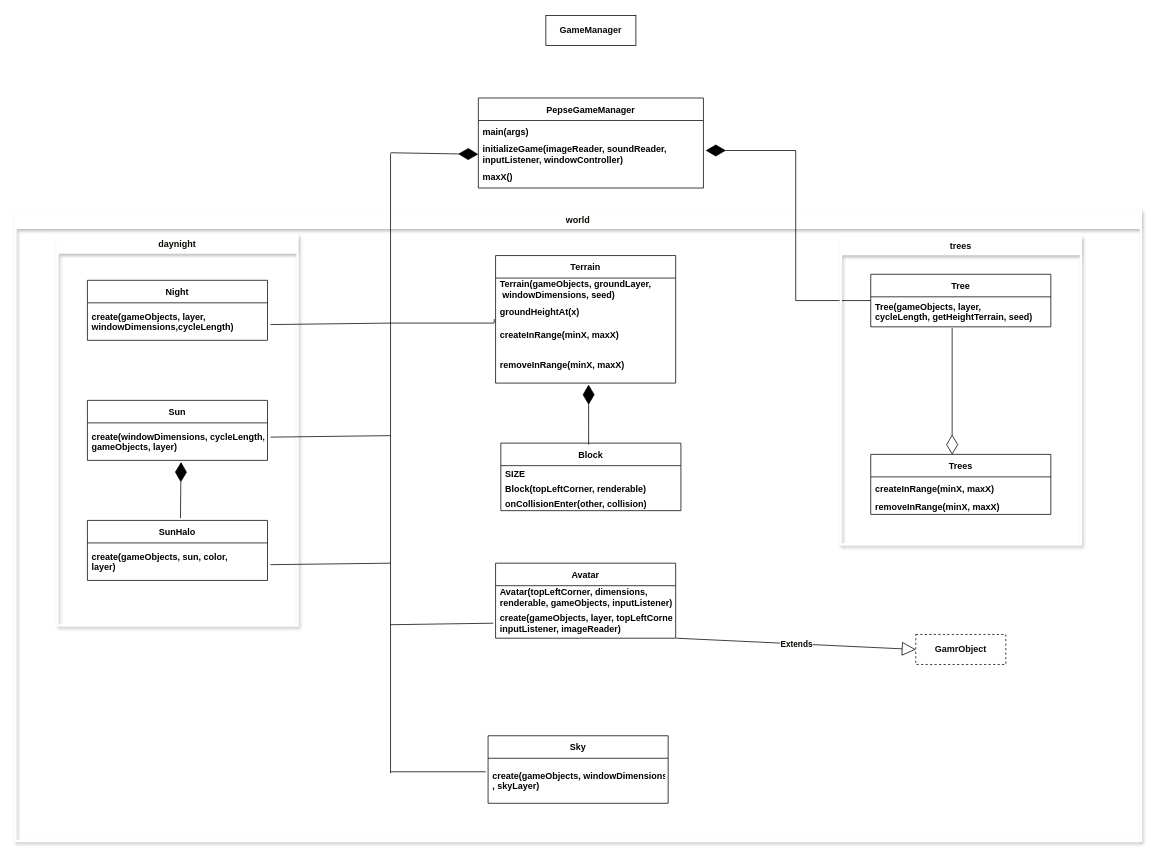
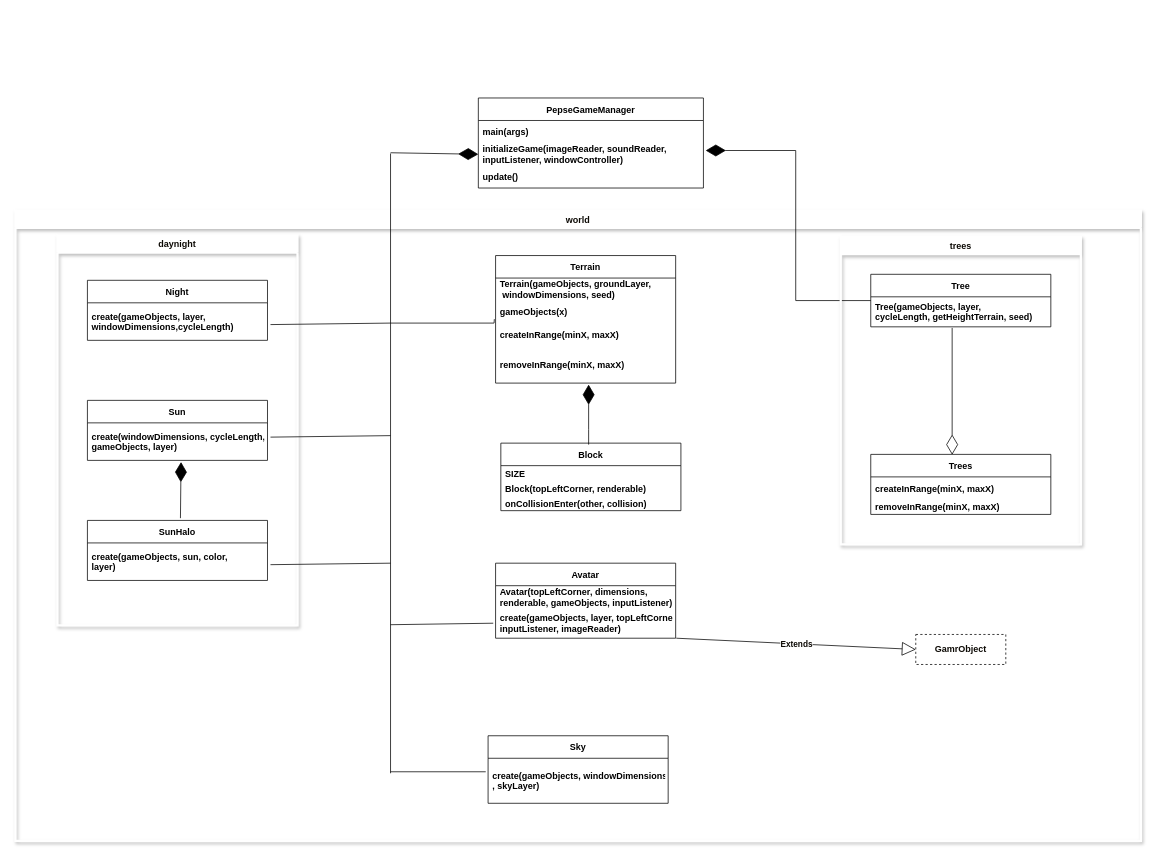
(591, 30) -> none
(497, 177) -> (502, 177)
(541, 312) -> (535, 312)
